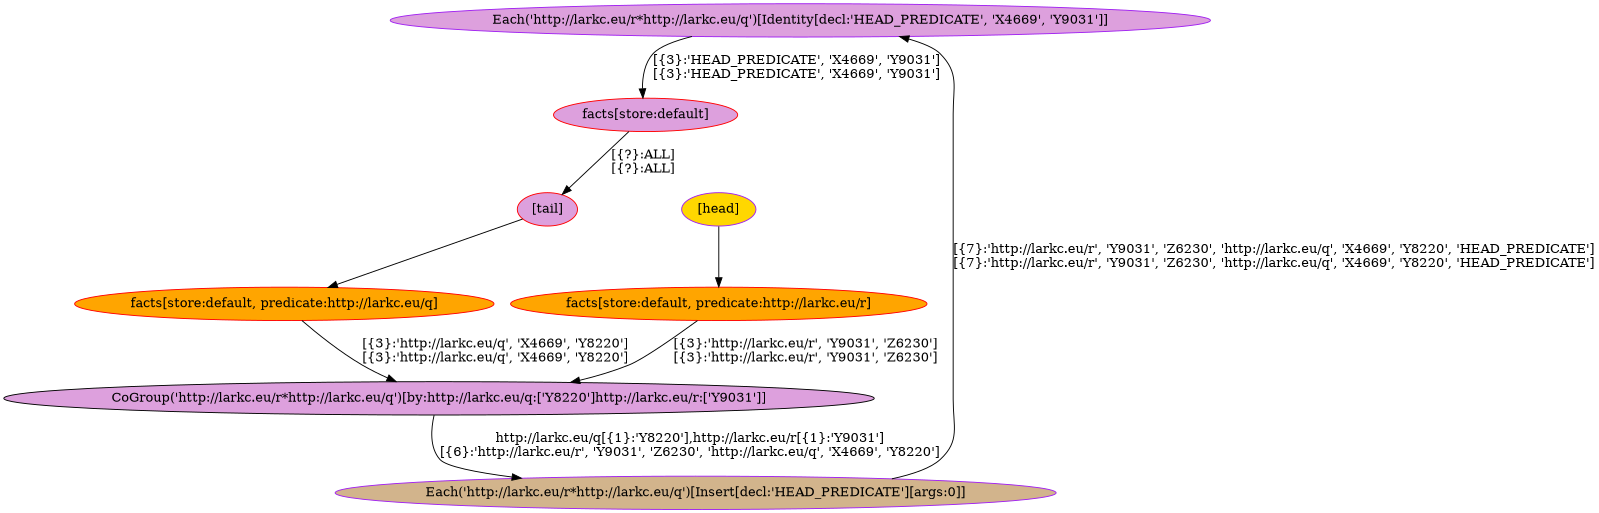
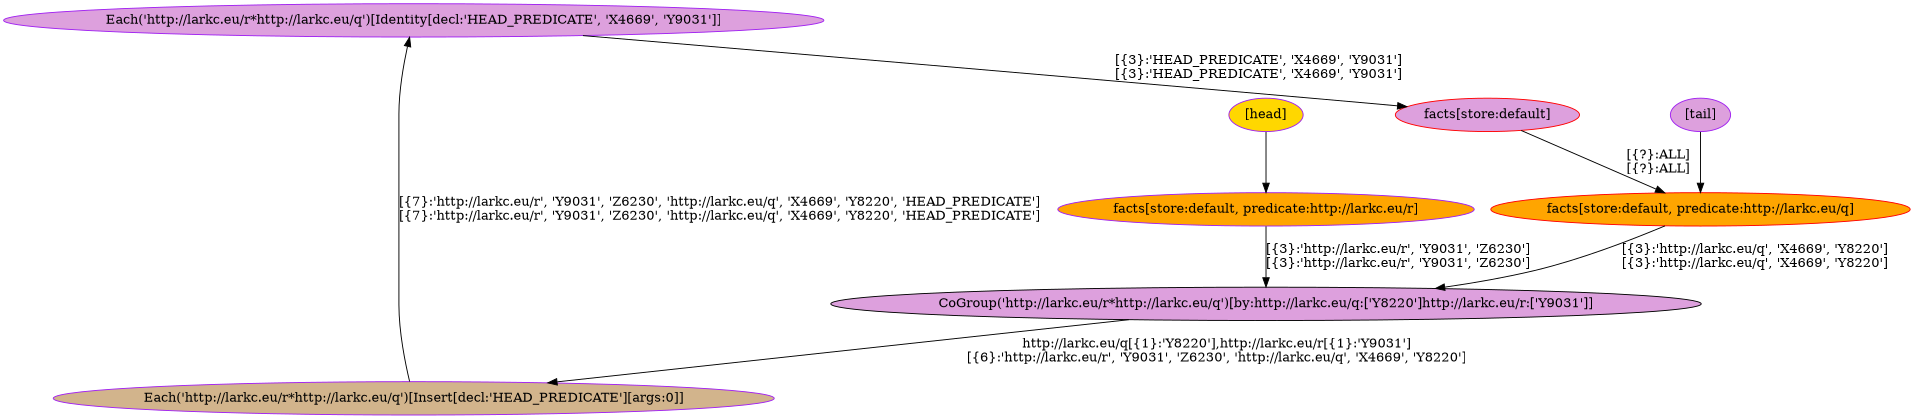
(599, 160) -> (1589, 160)
(547, 209) -> (1700, 115)
(719, 304) -> (1266, 209)
